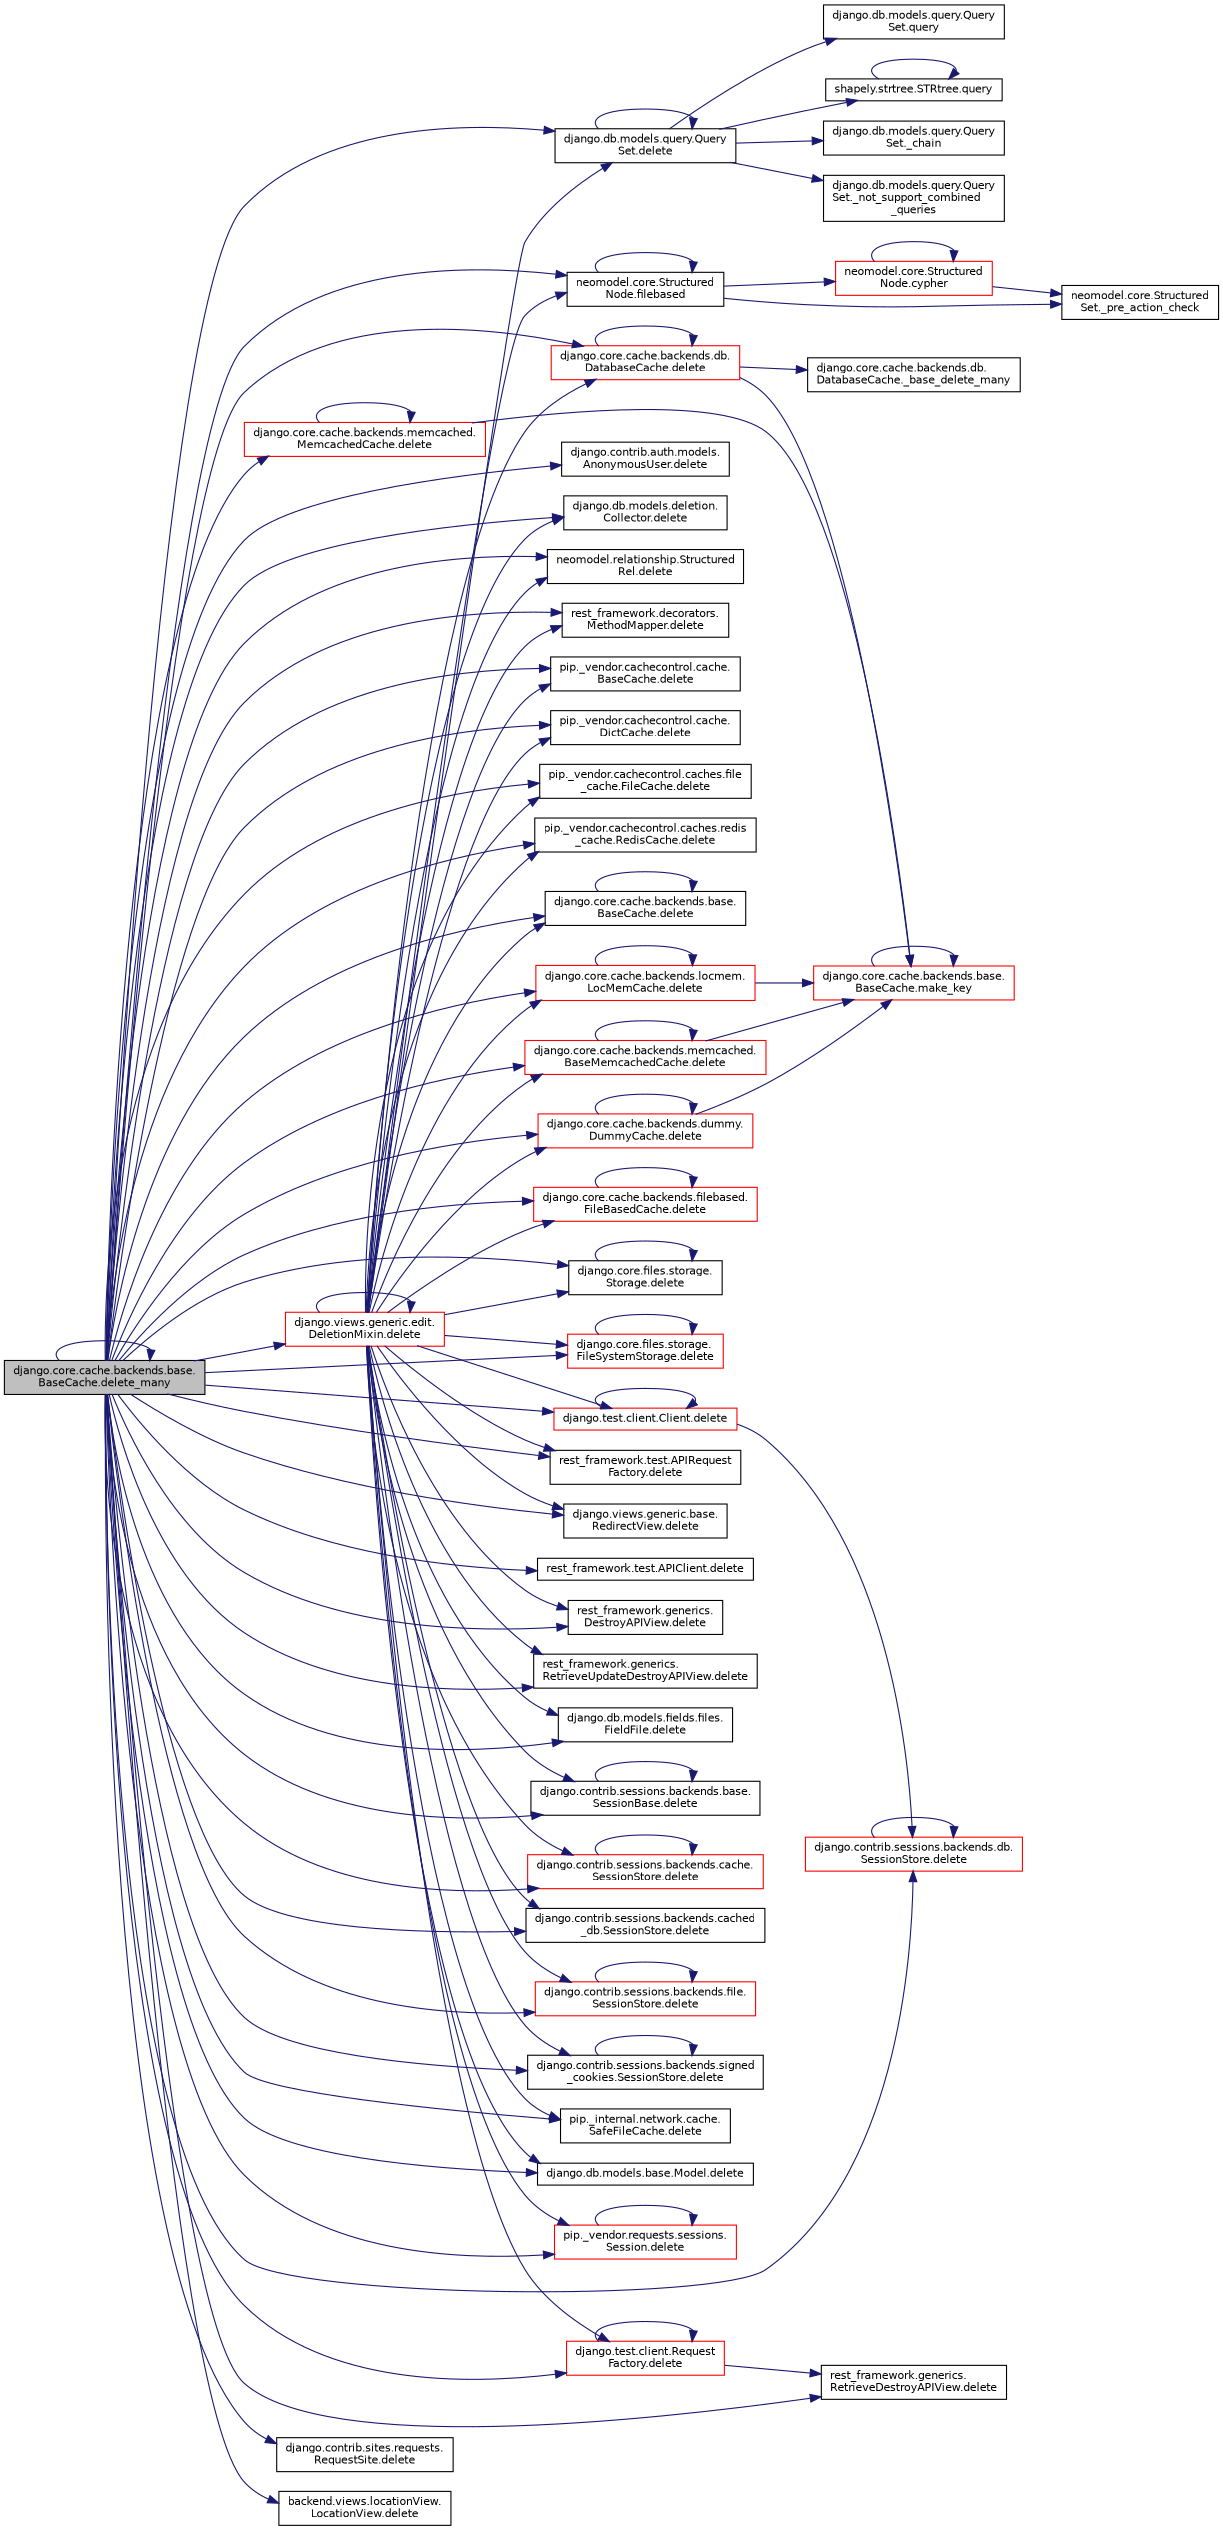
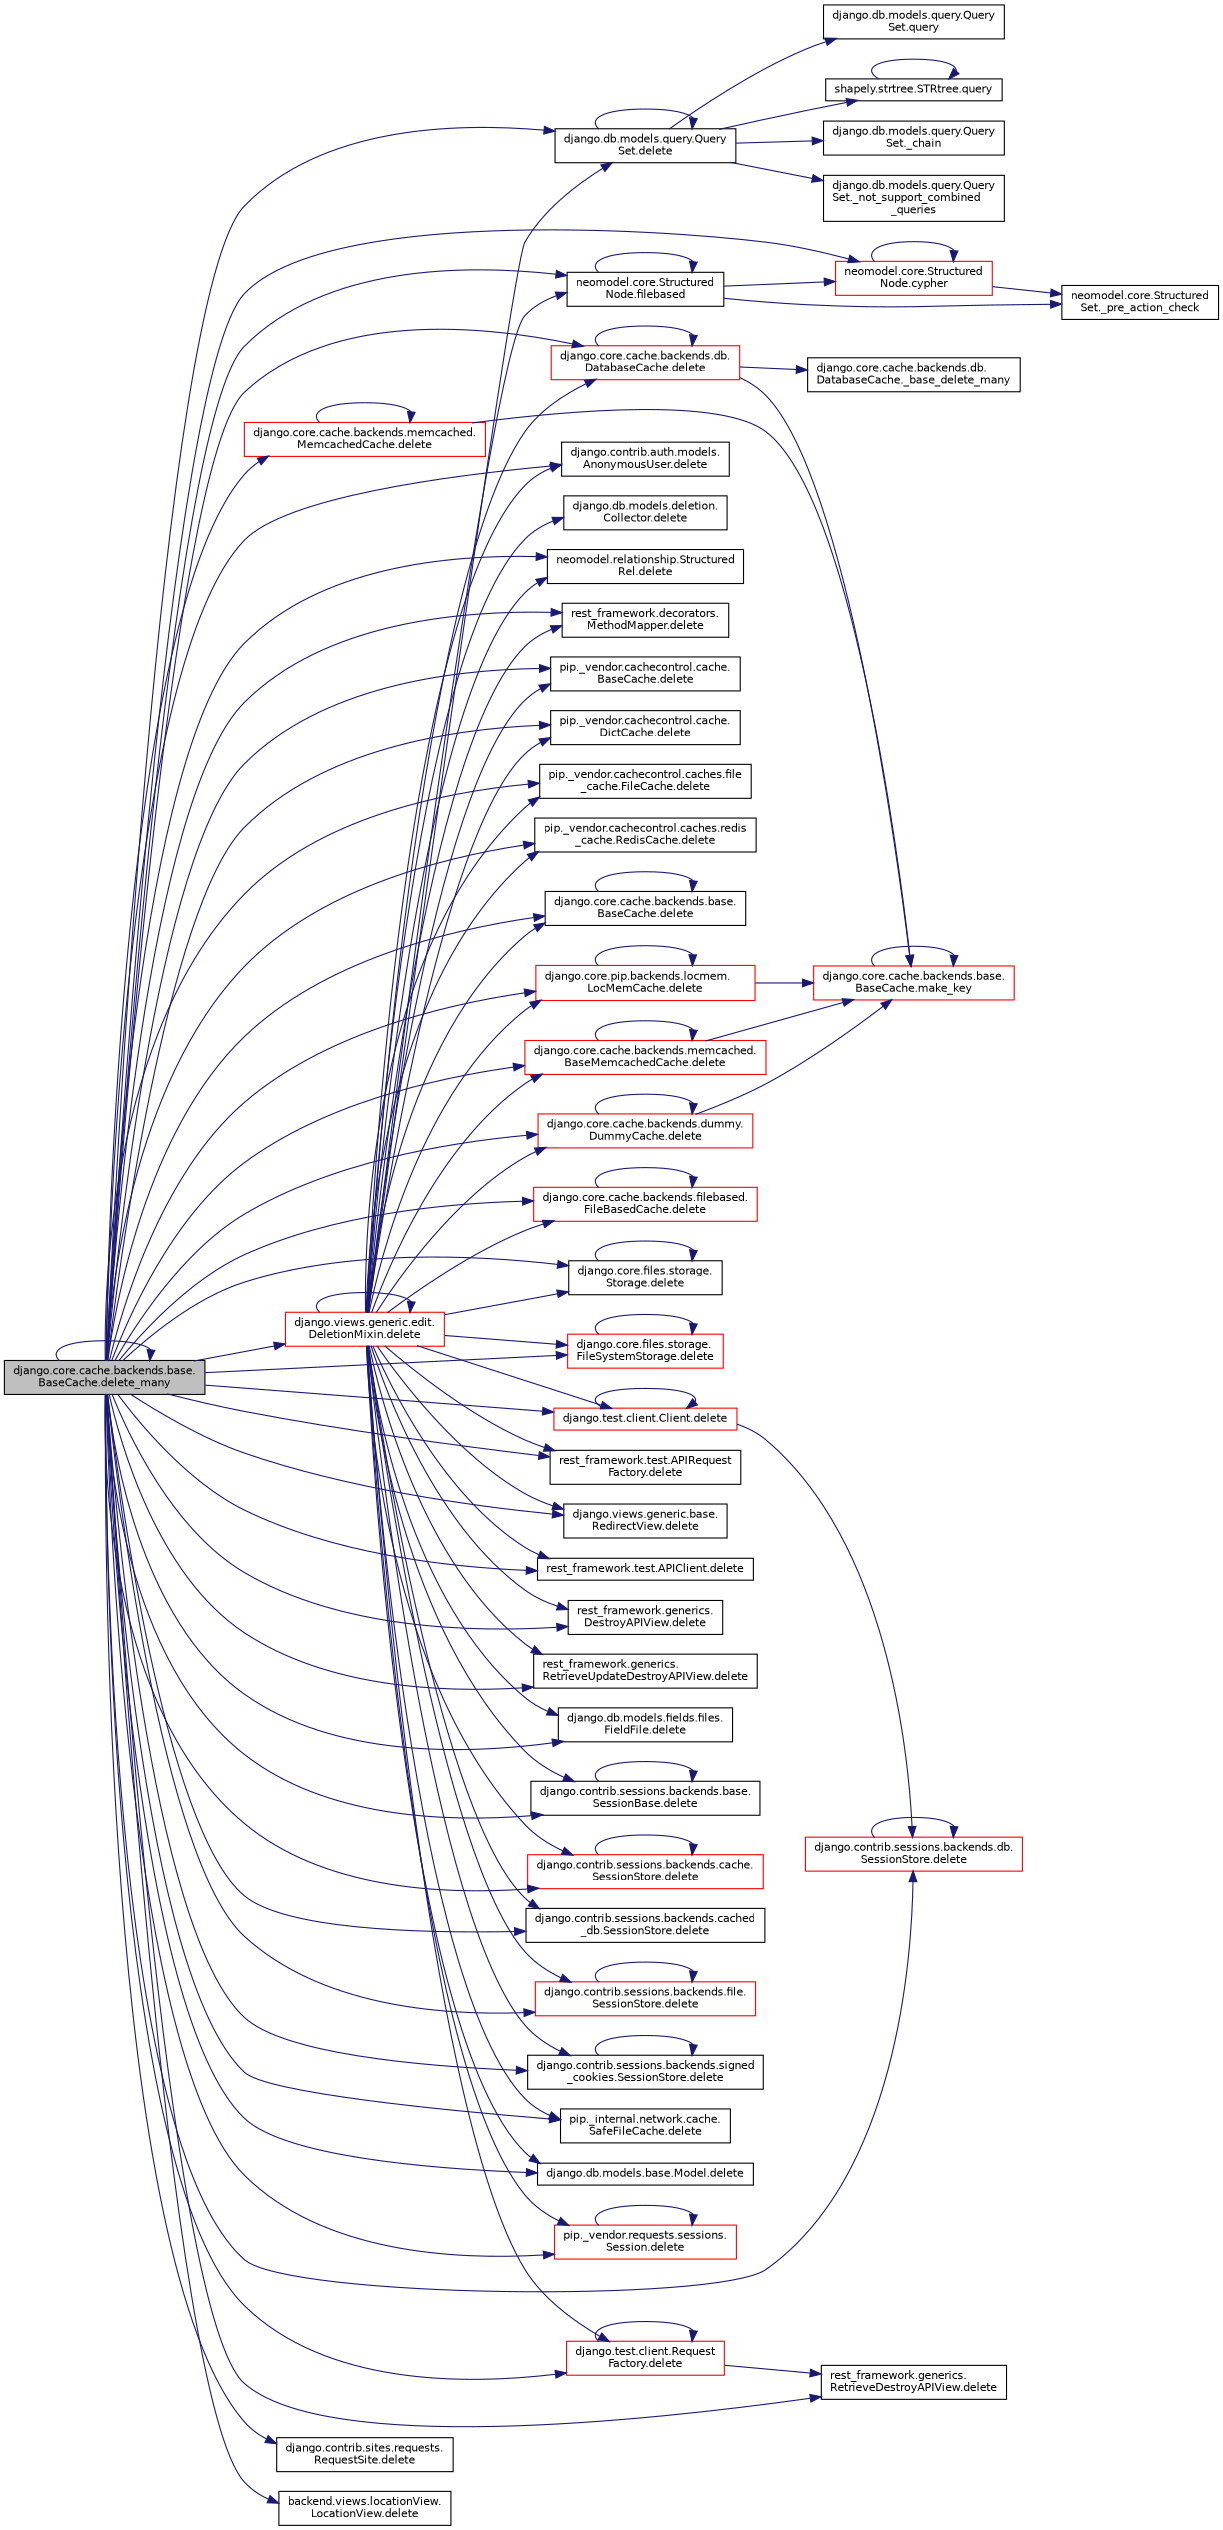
(173, 752) -> (186, 516)
none -> (407, 874)
(645, 983) -> (645, 983)
none -> (440, 1464)
